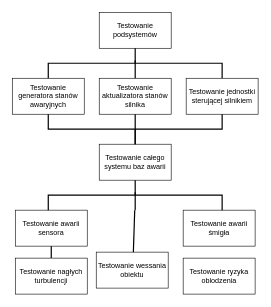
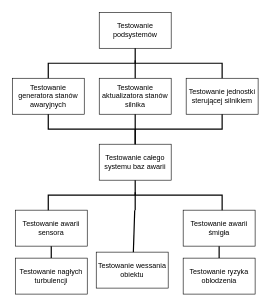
none -> (219, 252)
